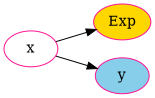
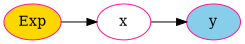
(71, 37) -> (74, 22)
